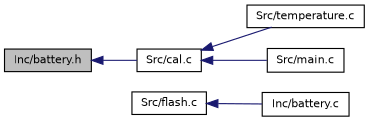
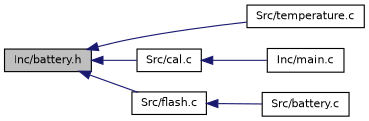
(242, 37) -> (172, 32)
(306, 60) -> (306, 60)
none -> (114, 84)
(306, 104) -> (306, 104)
